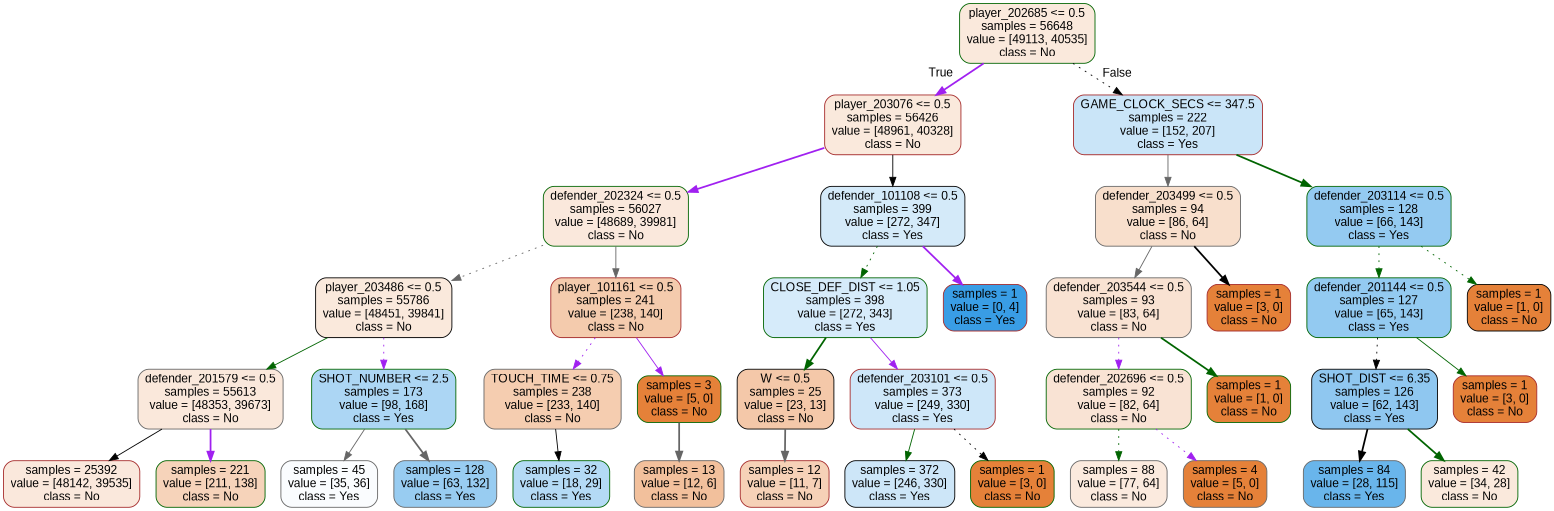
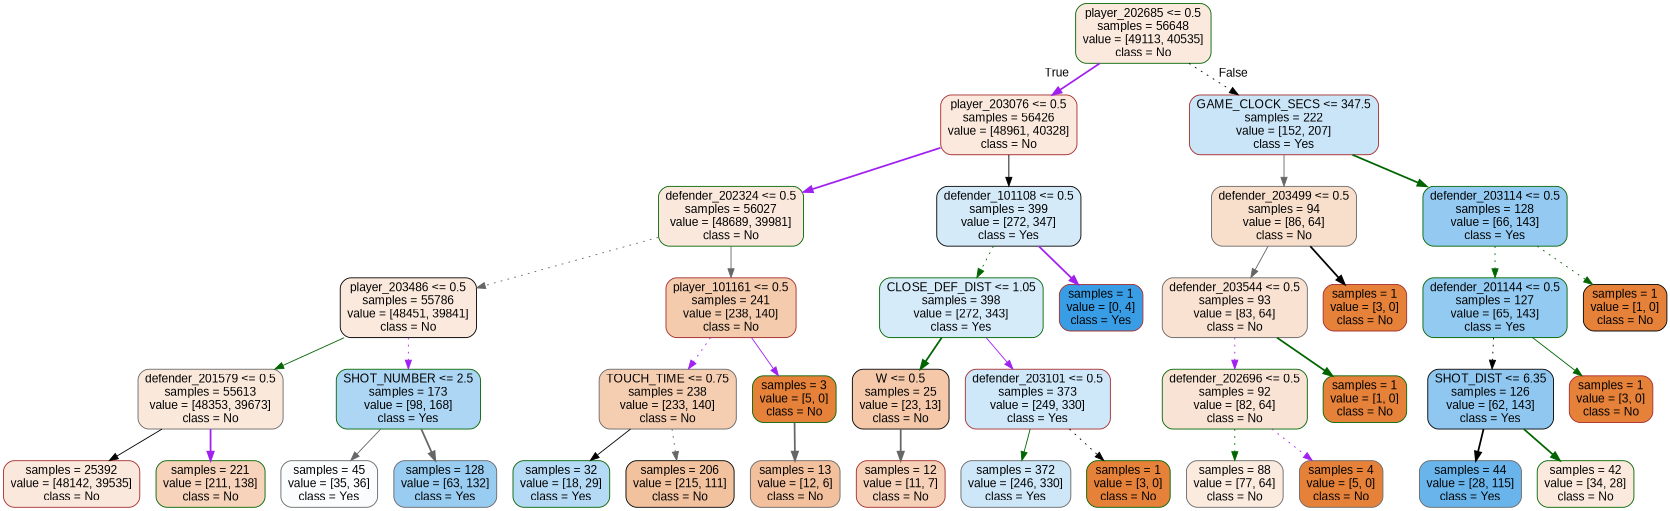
none -> (680, 484)
(900, 484) -> (1016, 484)
(1354, 484) -> (1470, 484)
